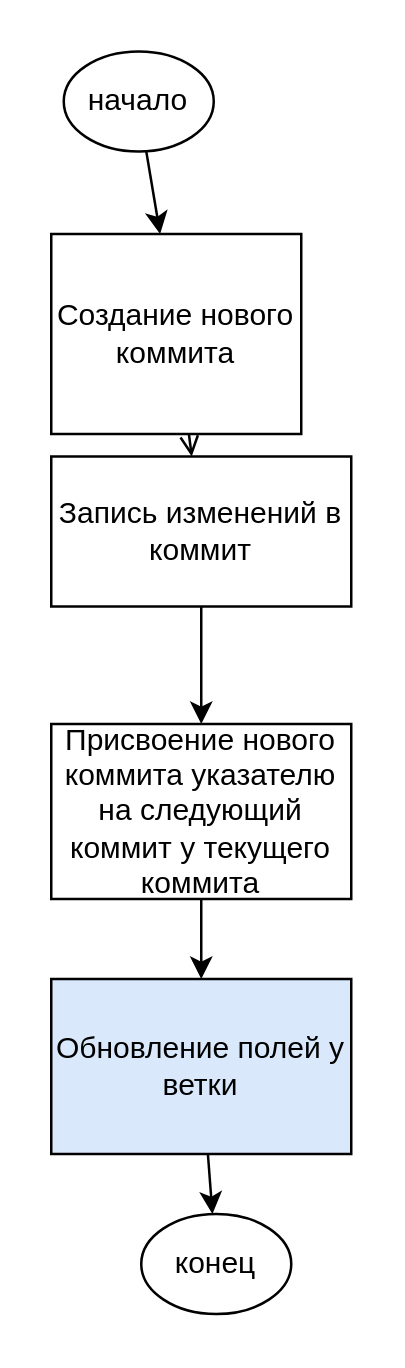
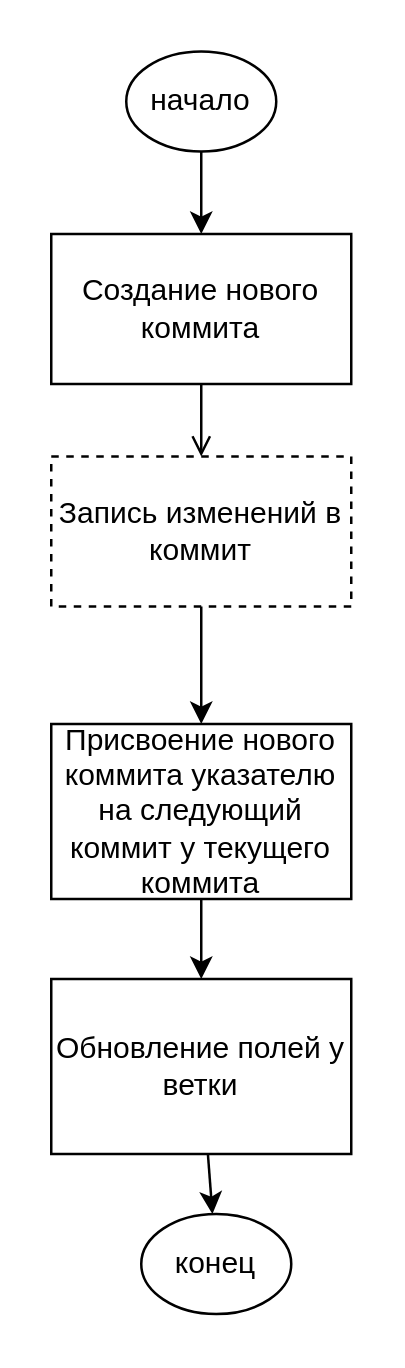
(139, 101) -> (201, 101)
(176, 334) -> (201, 309)
(201, 531) -> (201, 531)
(201, 1066) -> (201, 1066)
